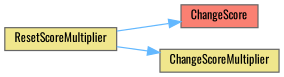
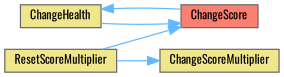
none -> (61, 16)
